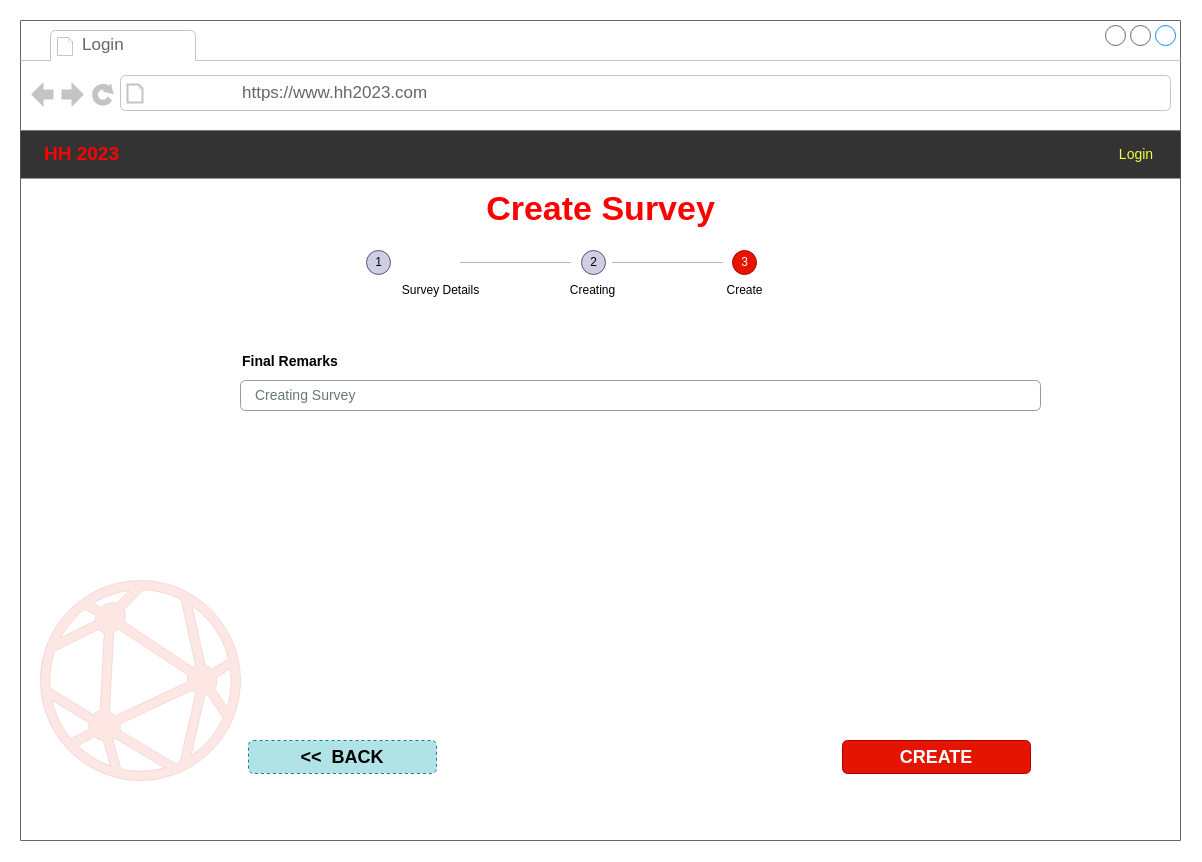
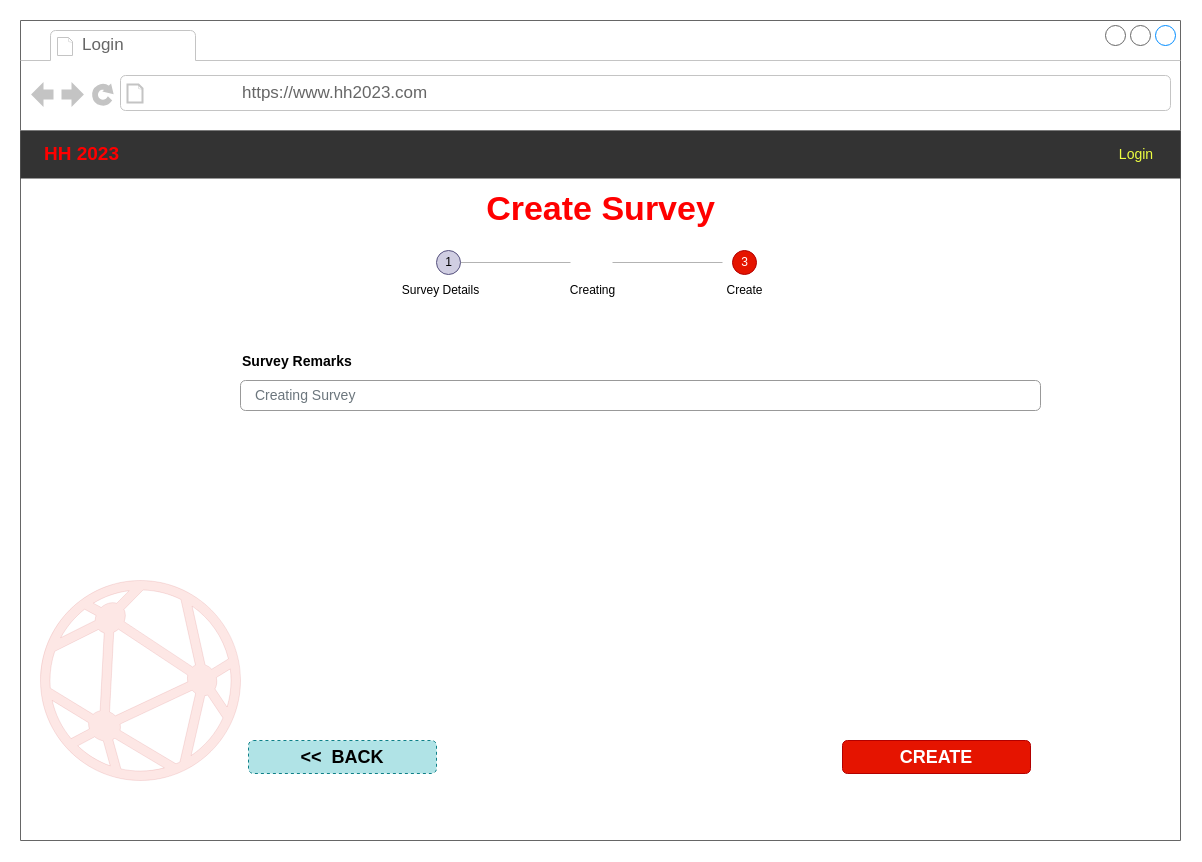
(379, 263) -> (449, 263)
(594, 263) -> none
(288, 361) -> (295, 361)
